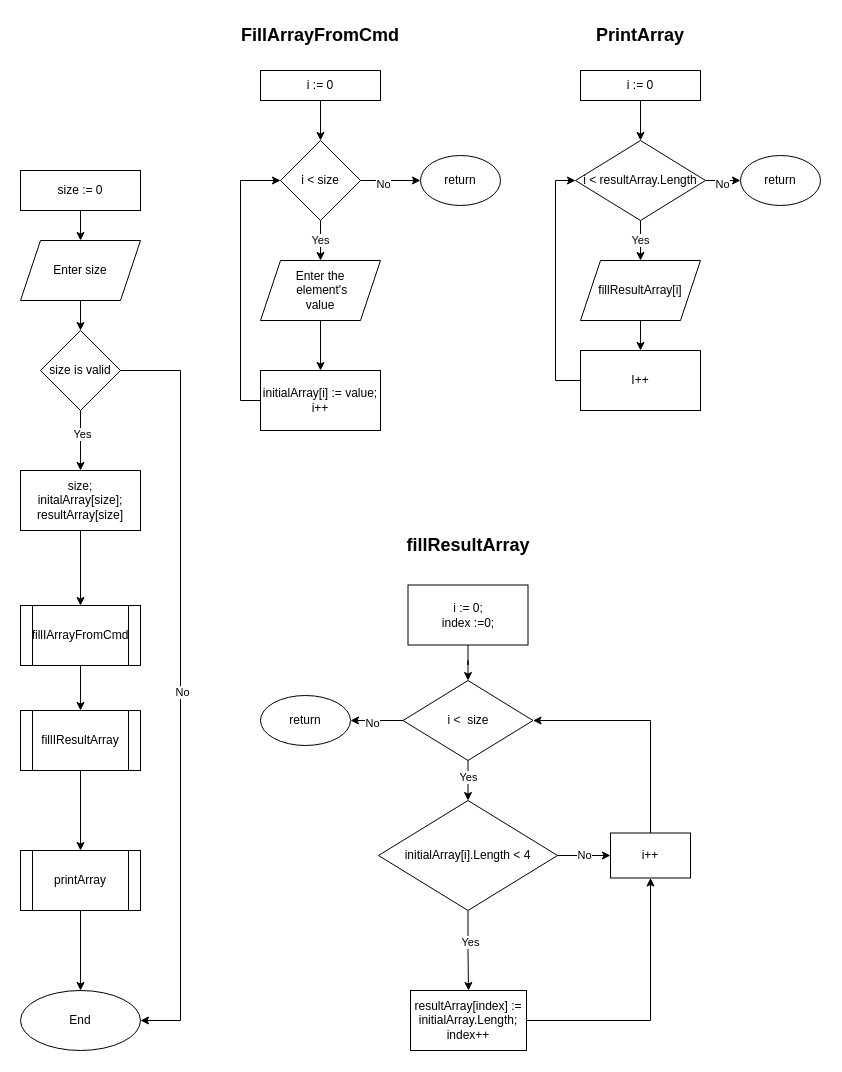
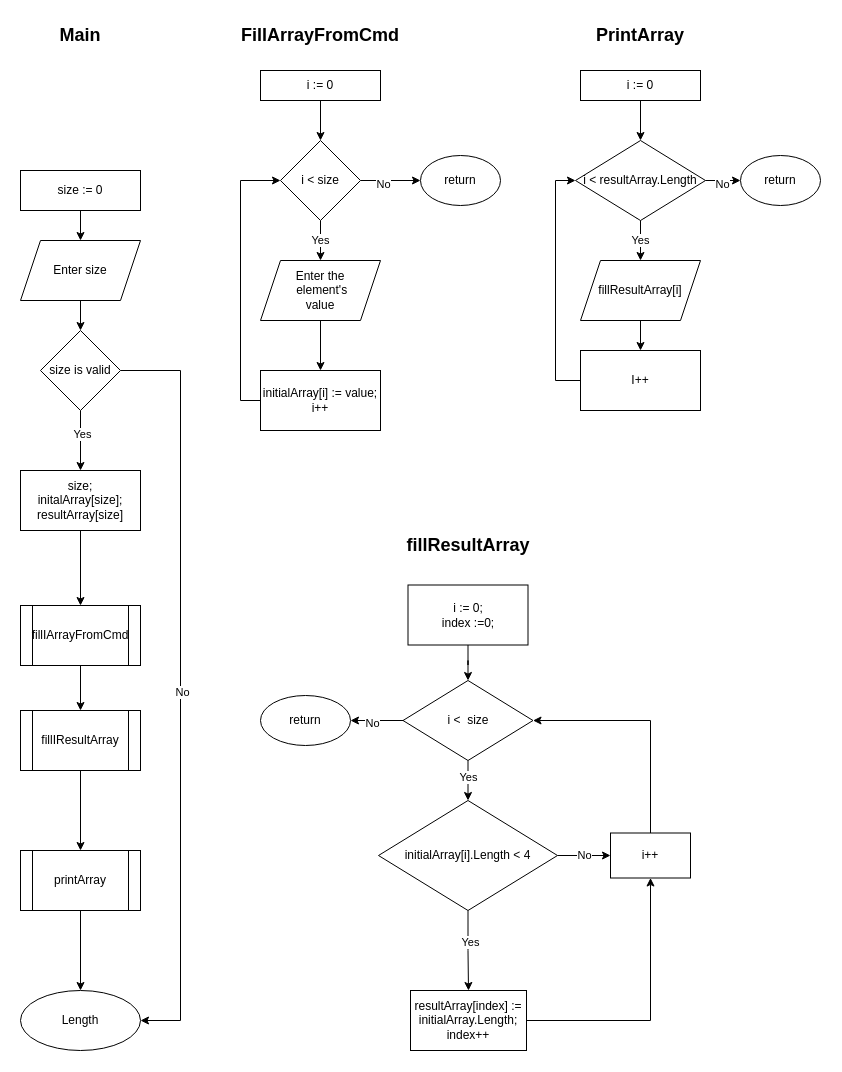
none -> (81, 36)
(81, 1021) -> (81, 1021)
